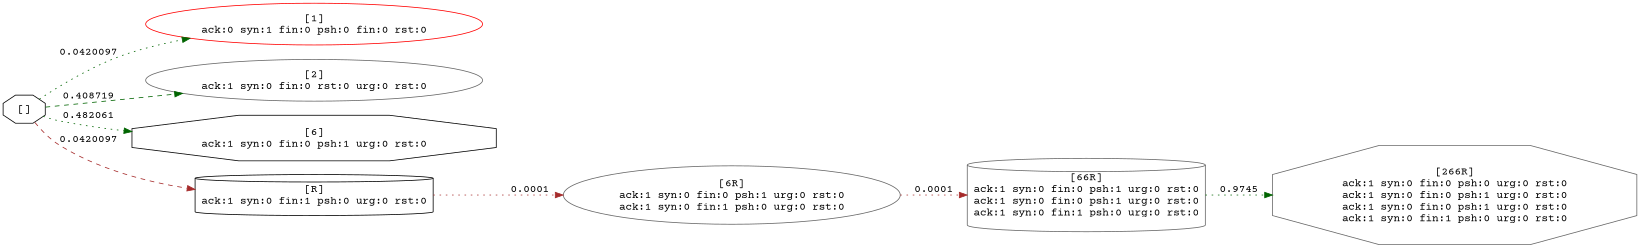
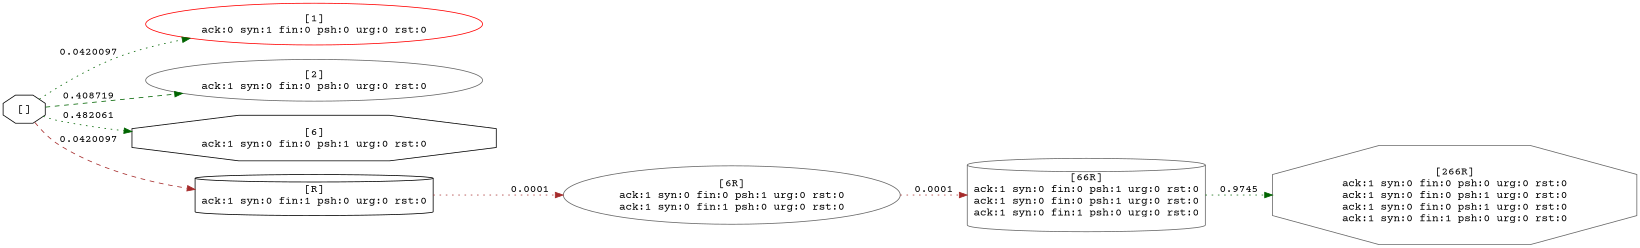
(314, 24) -> (314, 24)
(314, 80) -> (314, 80)
